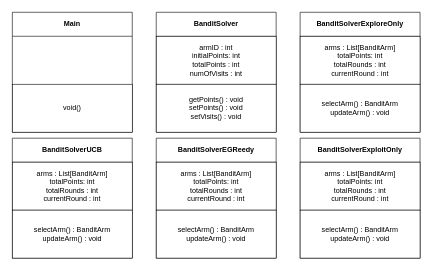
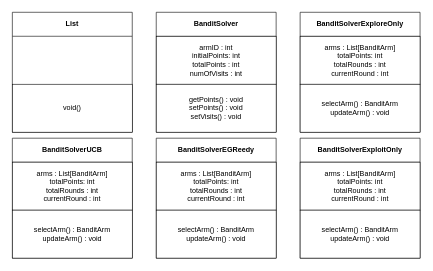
(72, 24) -> (72, 24)
